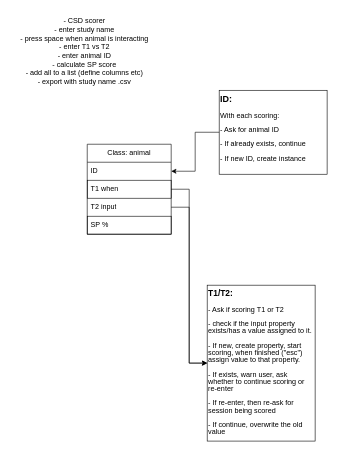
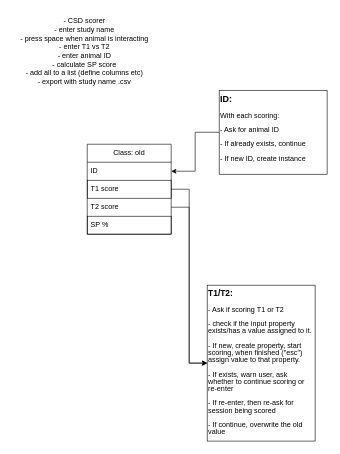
(129, 153) -> (129, 153)
(104, 189) -> (106, 189)
(105, 207) -> (106, 207)
